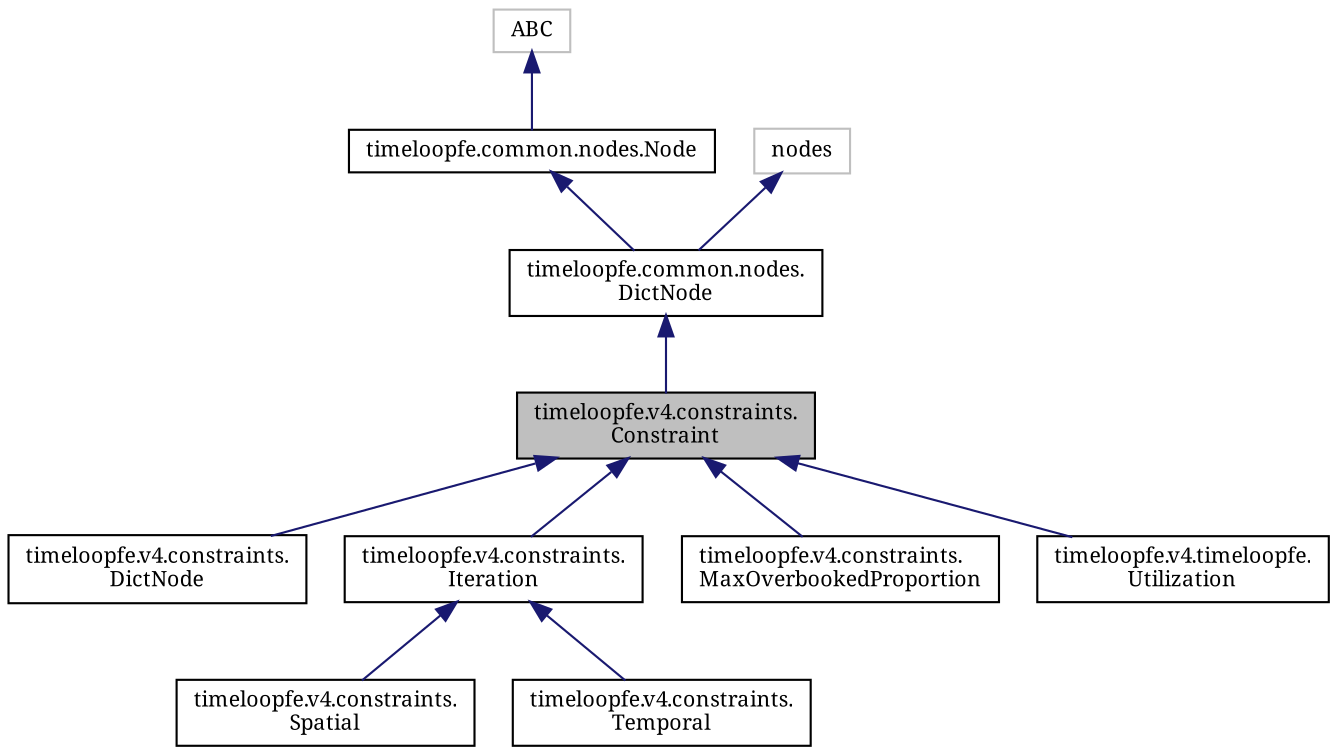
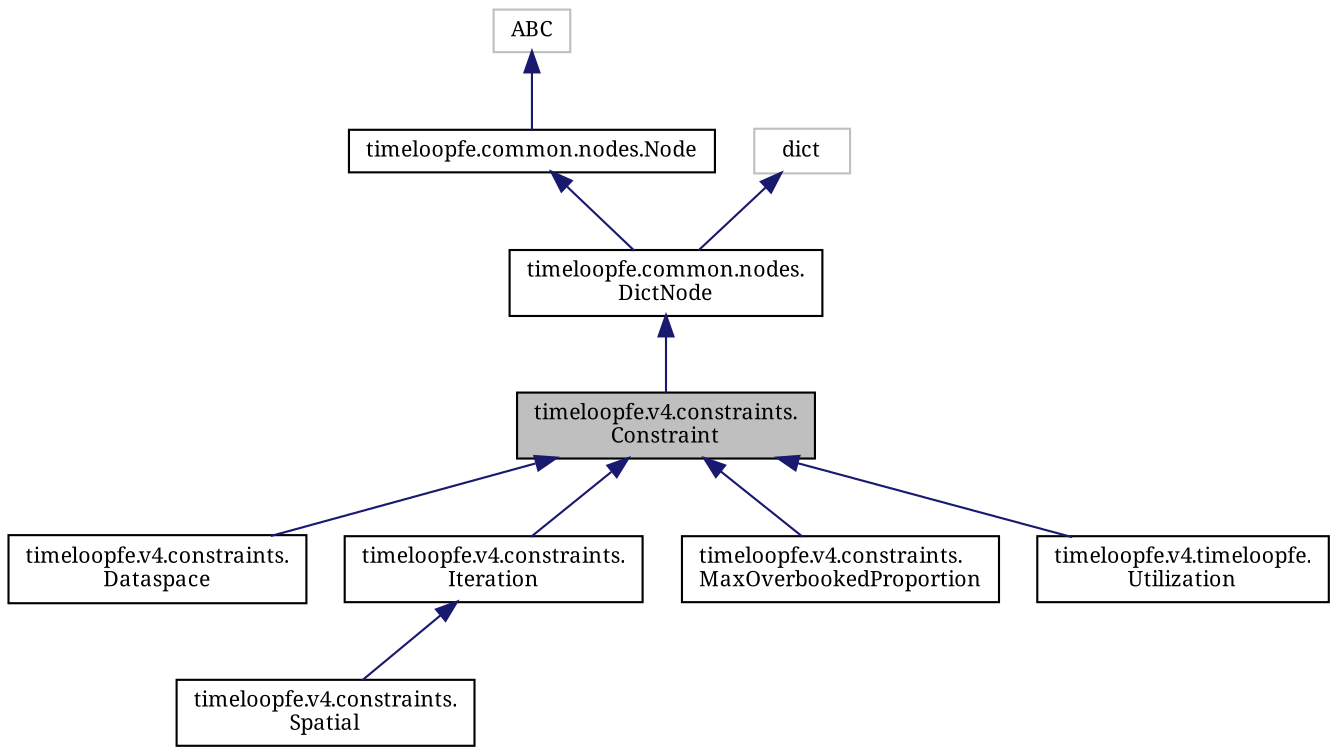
(802, 151) -> (802, 151)
(157, 569) -> (157, 569)
(662, 713) -> none
